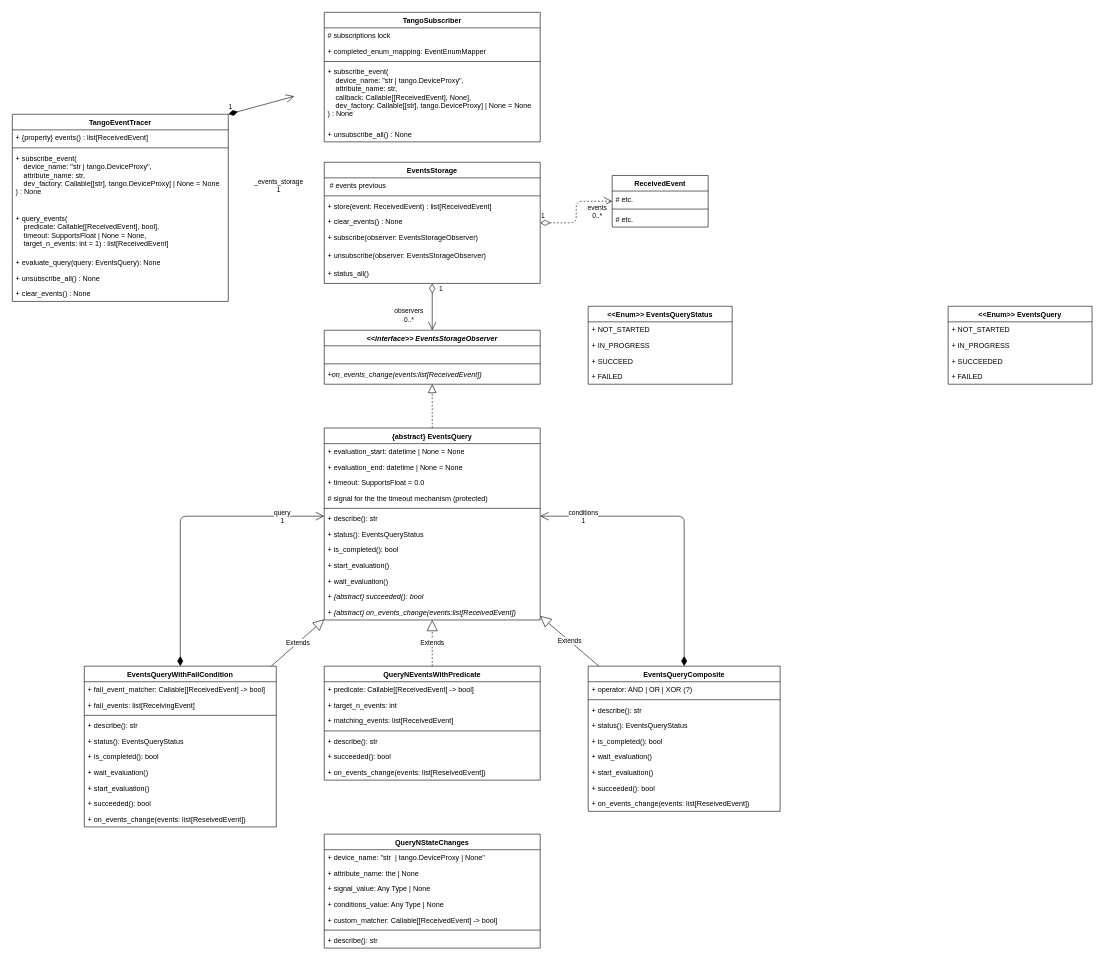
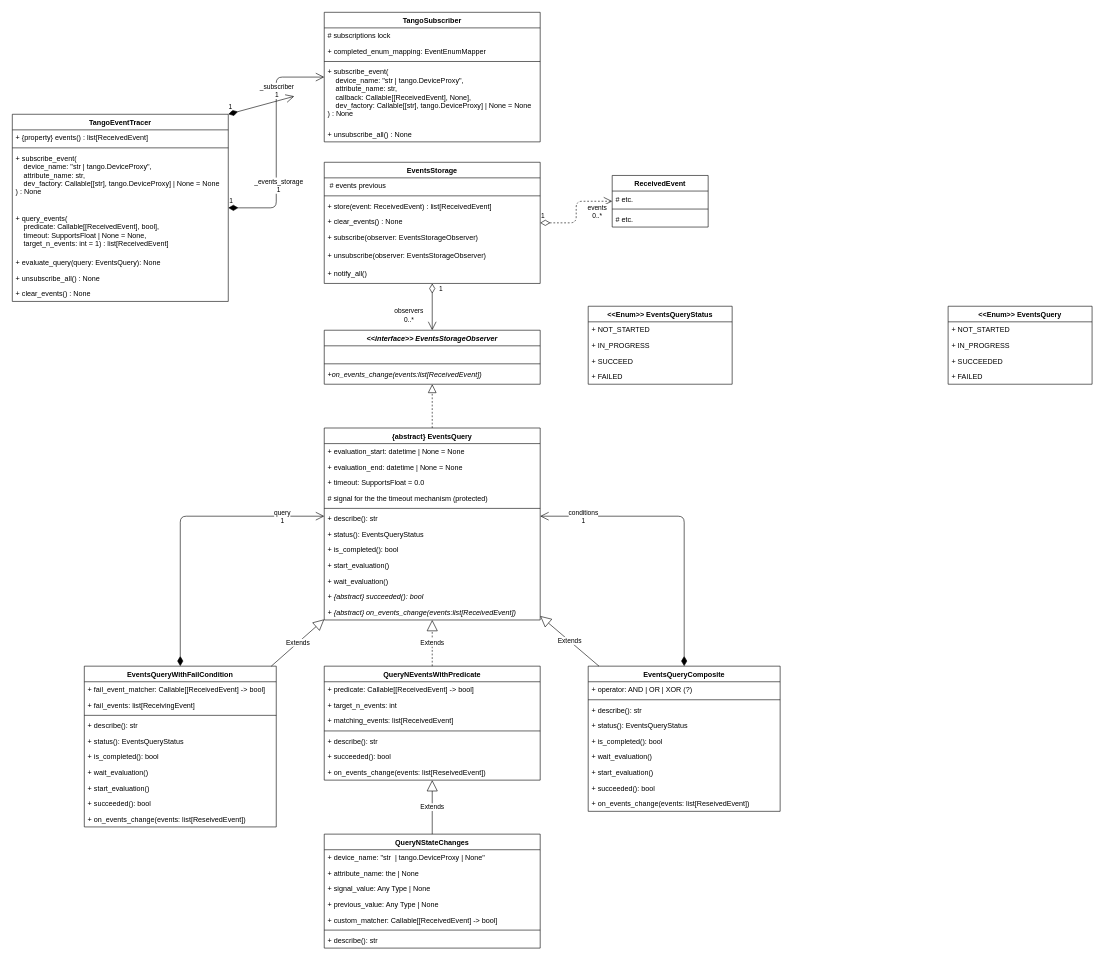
none -> (276, 86)
(353, 274) -> (352, 274)
none -> (432, 813)
(389, 905) -> (386, 905)
